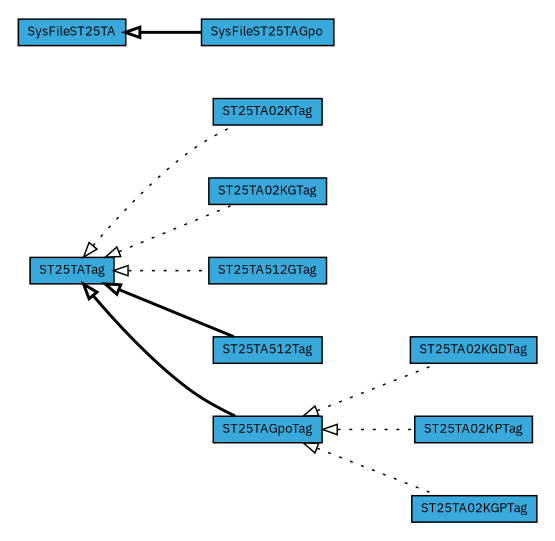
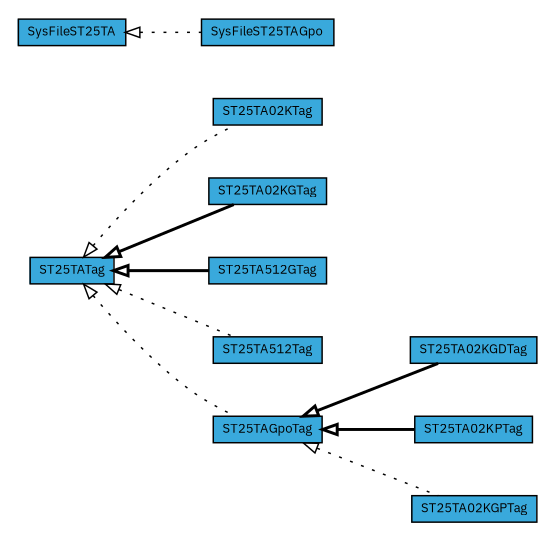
(171, 32) -> (171, 32)
(176, 228) -> (176, 228)
(169, 271) -> (169, 271)
(176, 313) -> (176, 313)
(158, 363) -> (158, 363)
(378, 387) -> (378, 387)
(376, 429) -> (376, 429)
